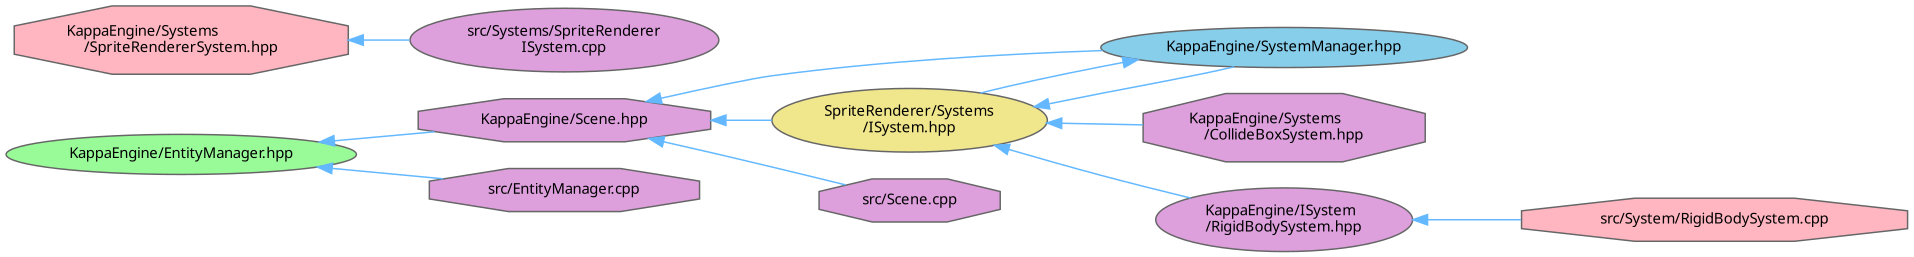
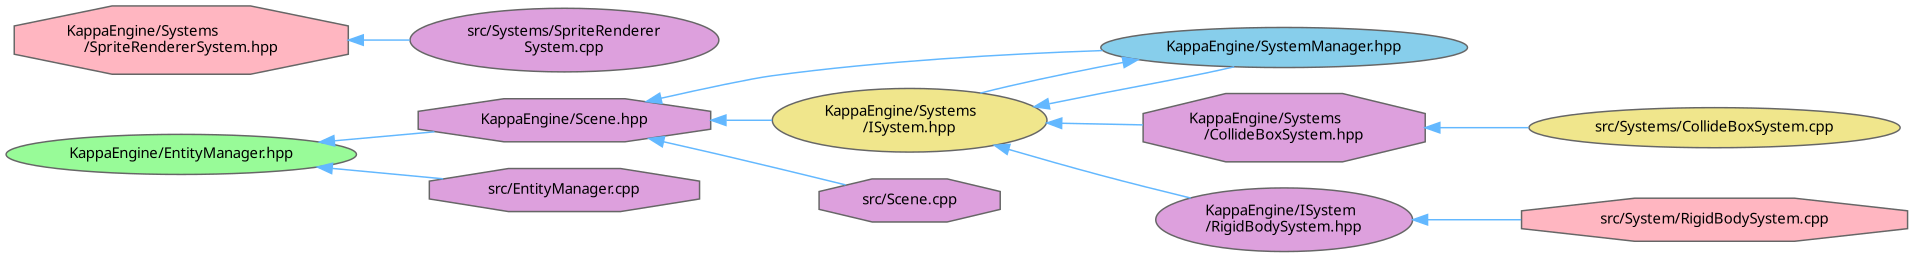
(564, 40) -> (564, 40)
(910, 120) -> (910, 120)
none -> (1715, 128)
